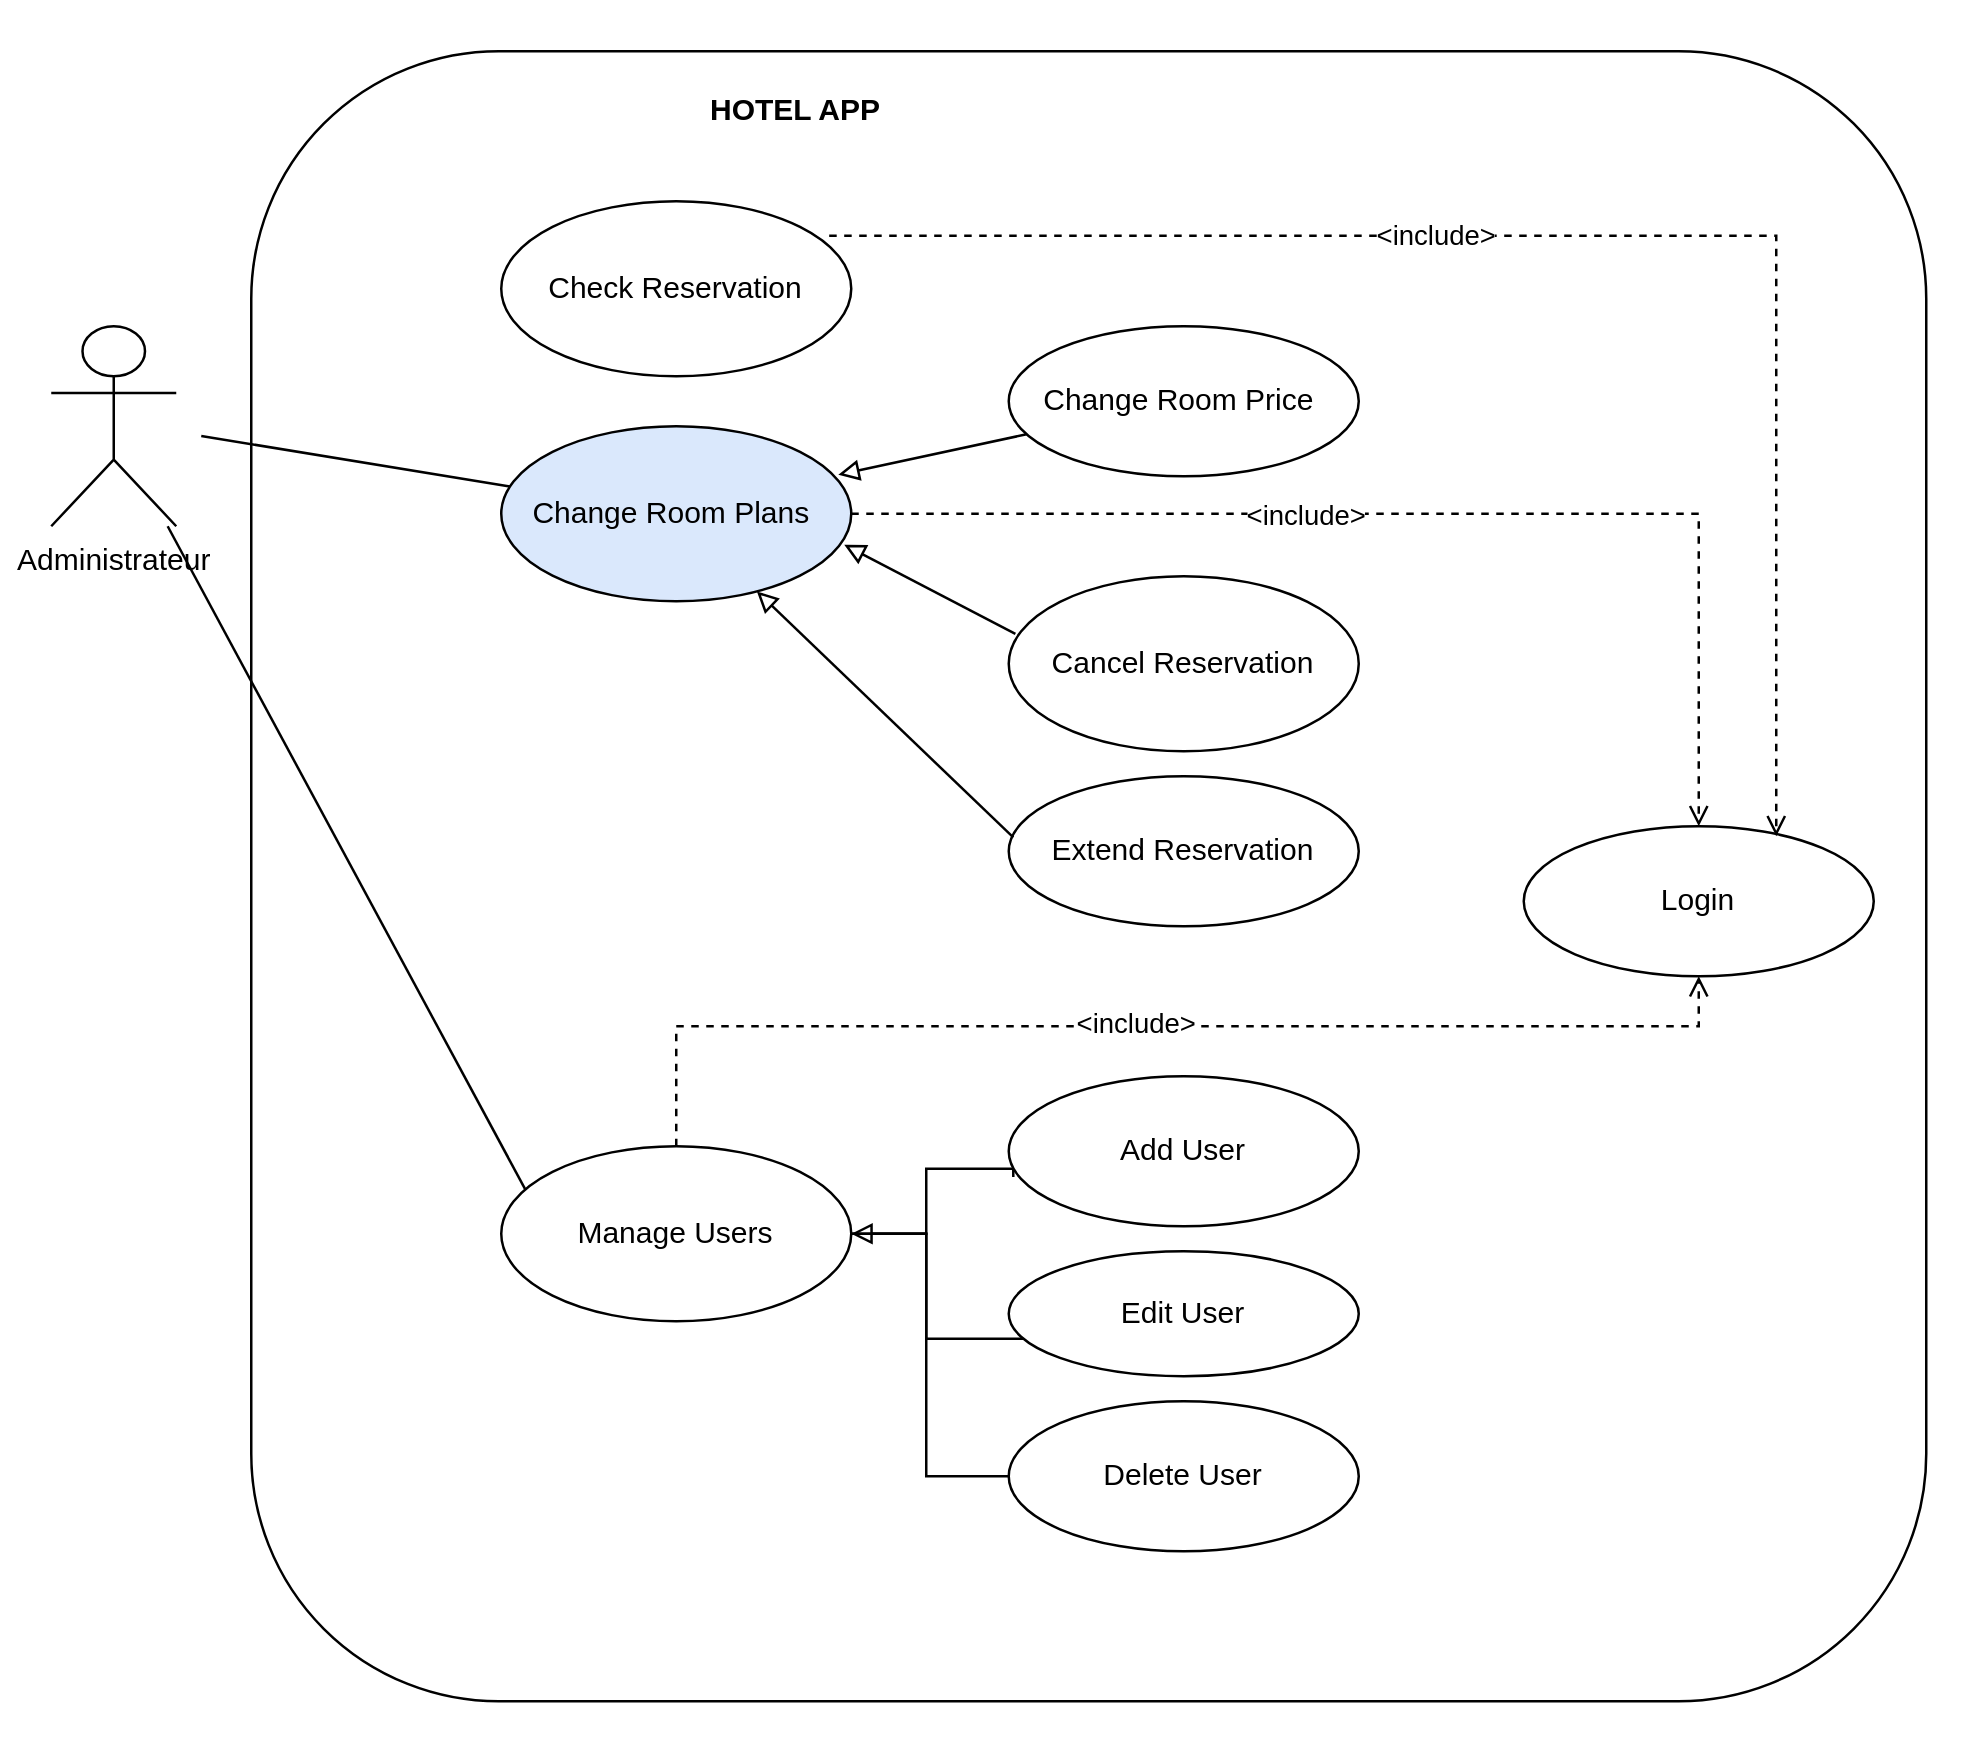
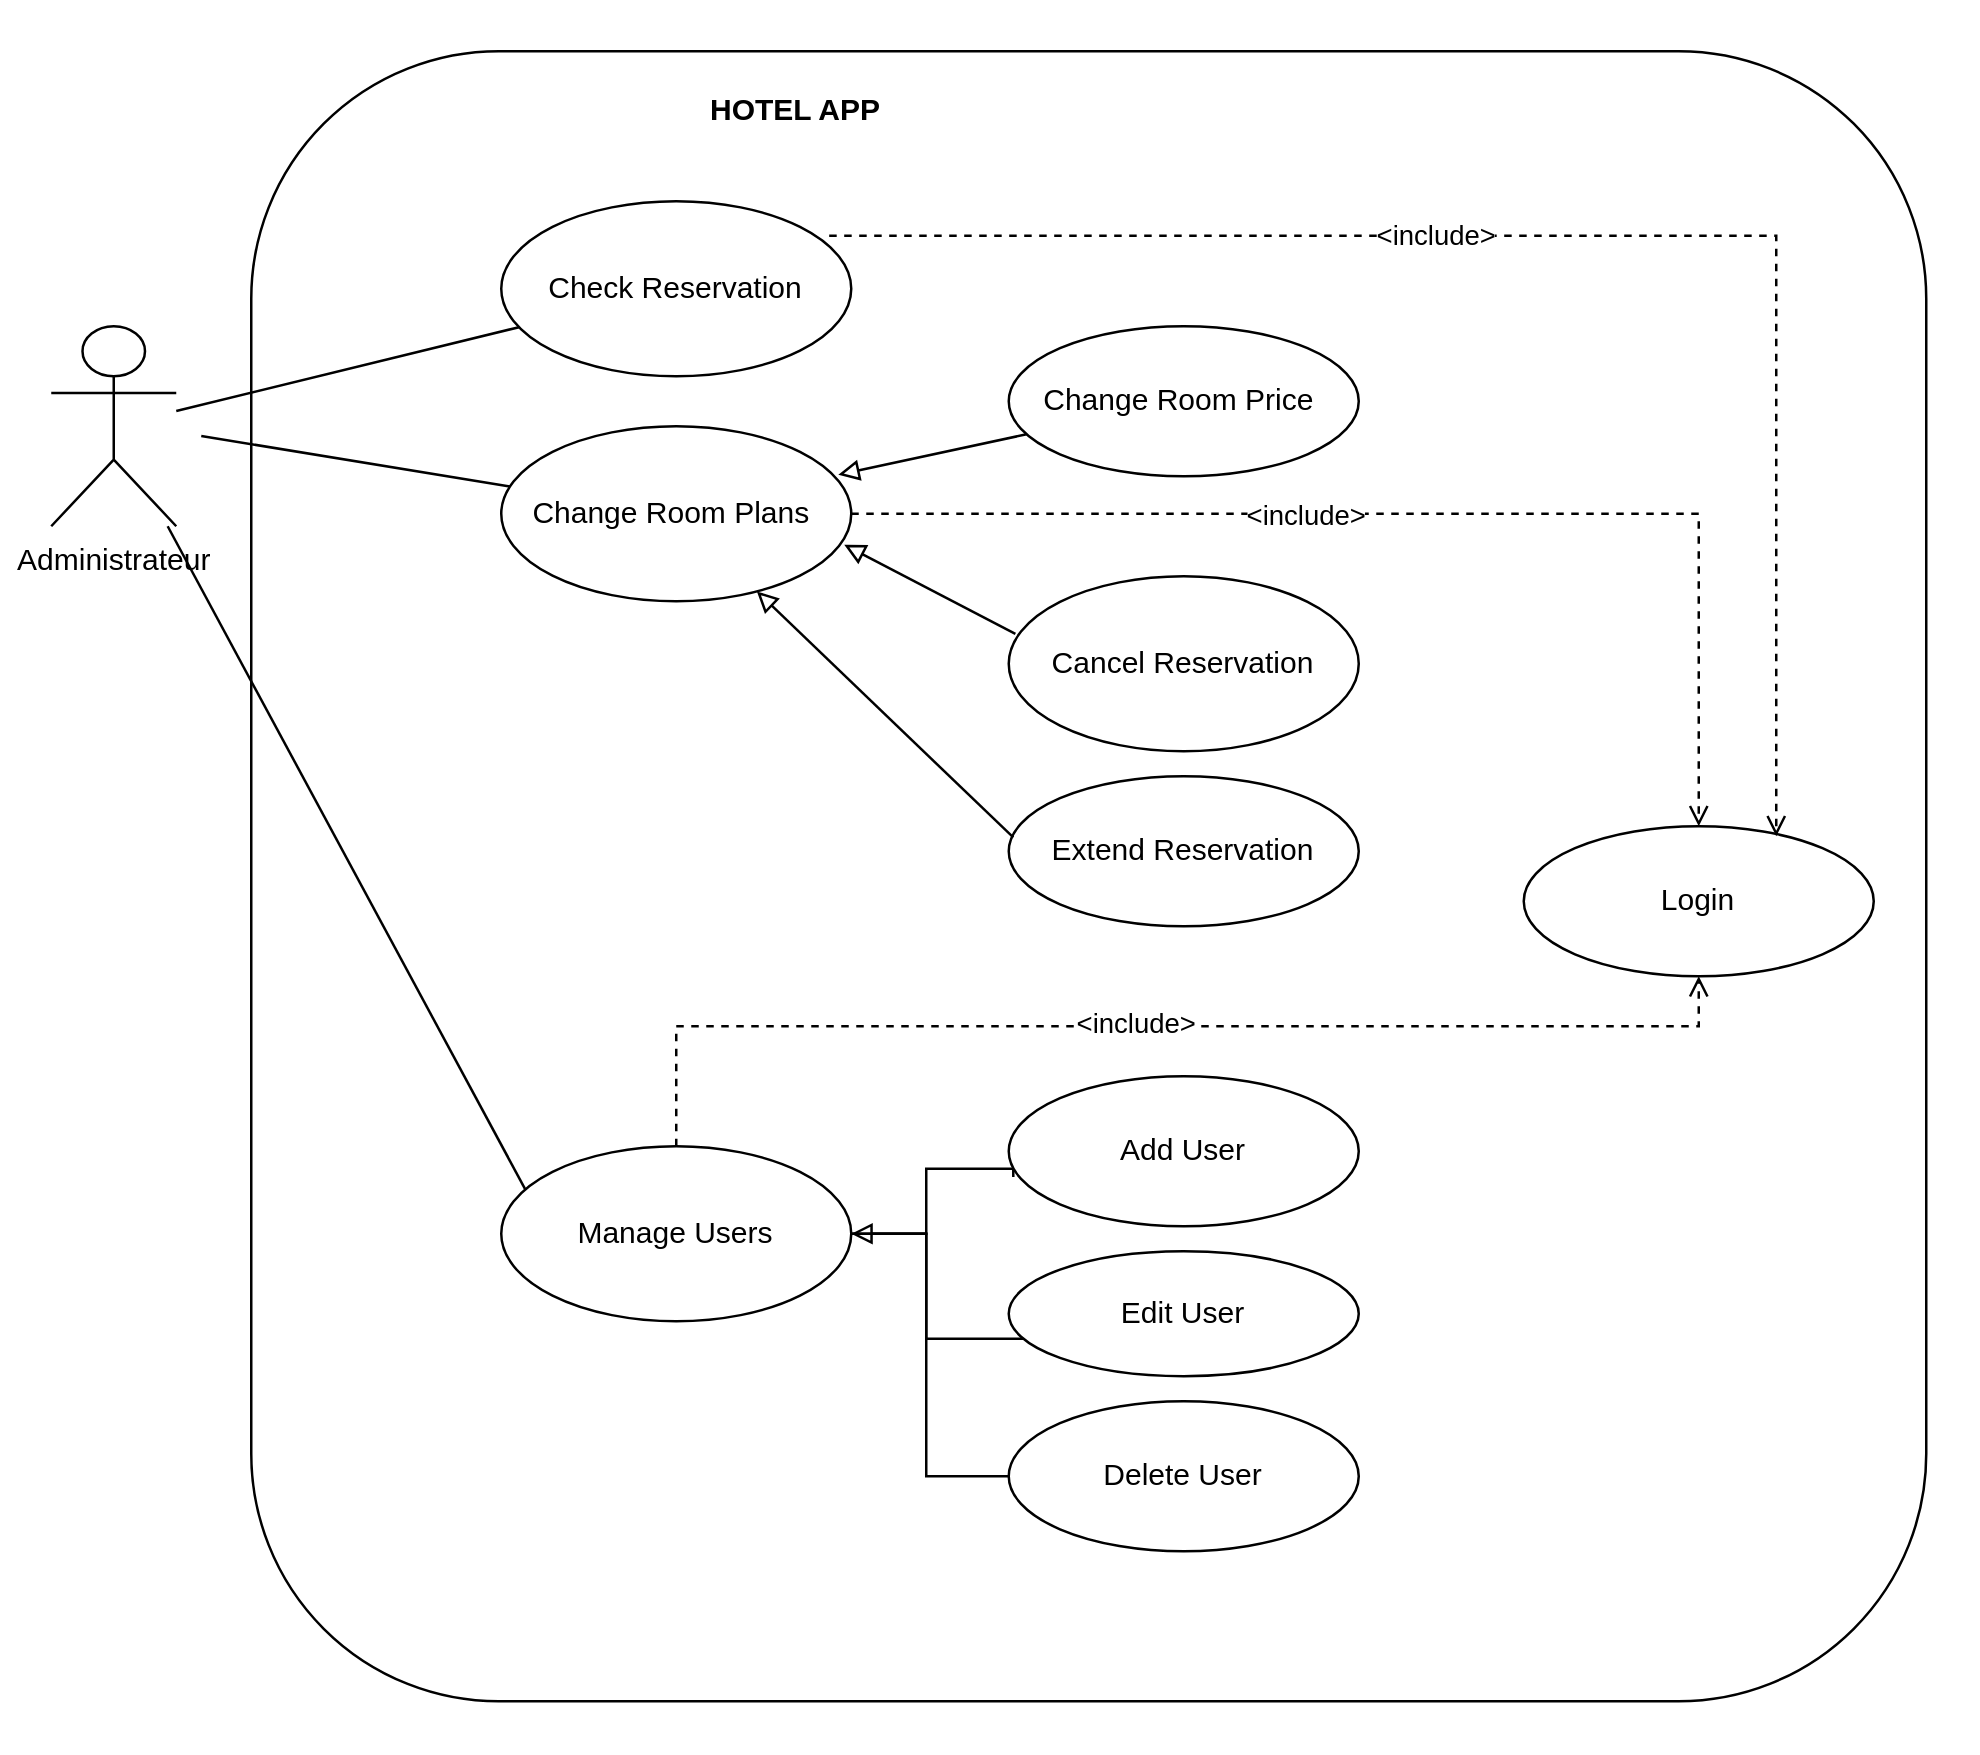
none -> (348, 369)
(676, 514) -> (676, 514)
